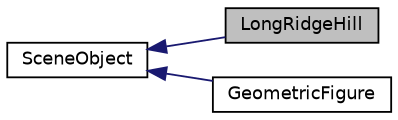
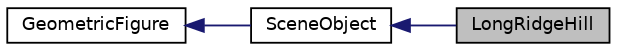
(189, 77) -> (228, 25)
